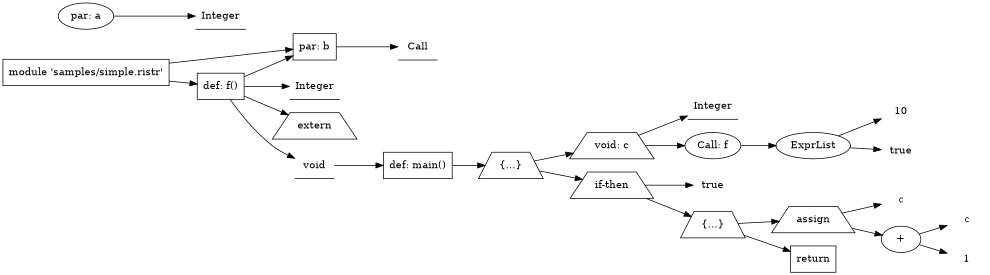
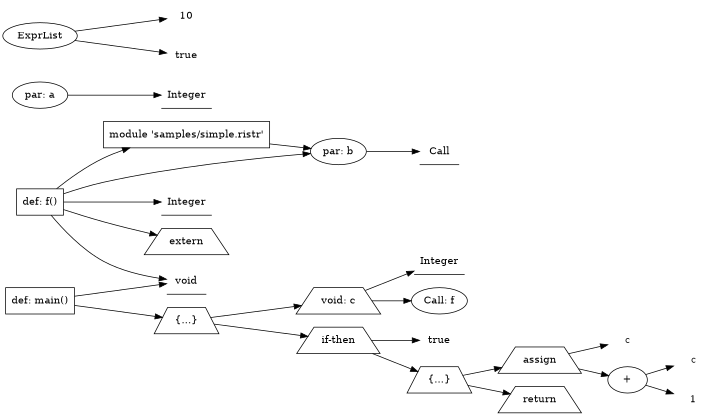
(315, 47) -> (338, 152)
(180, 82) -> (88, 167)
(755, 146) -> none
(355, 165) -> (117, 290)
(813, 259) -> (540, 400)
